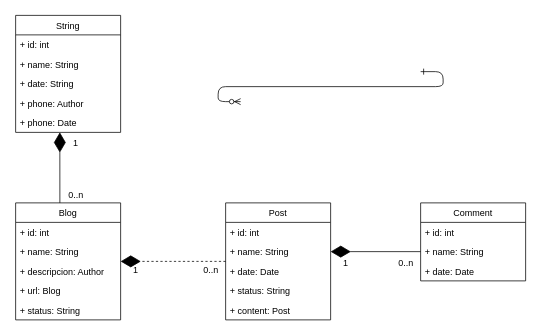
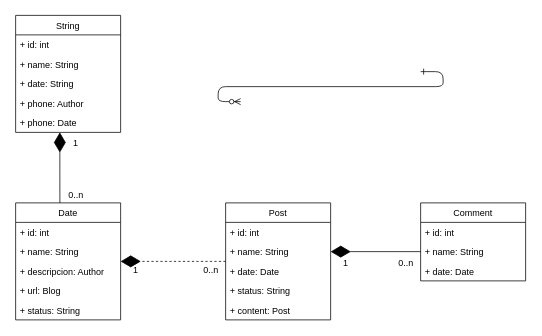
(68, 213) -> (68, 213)
